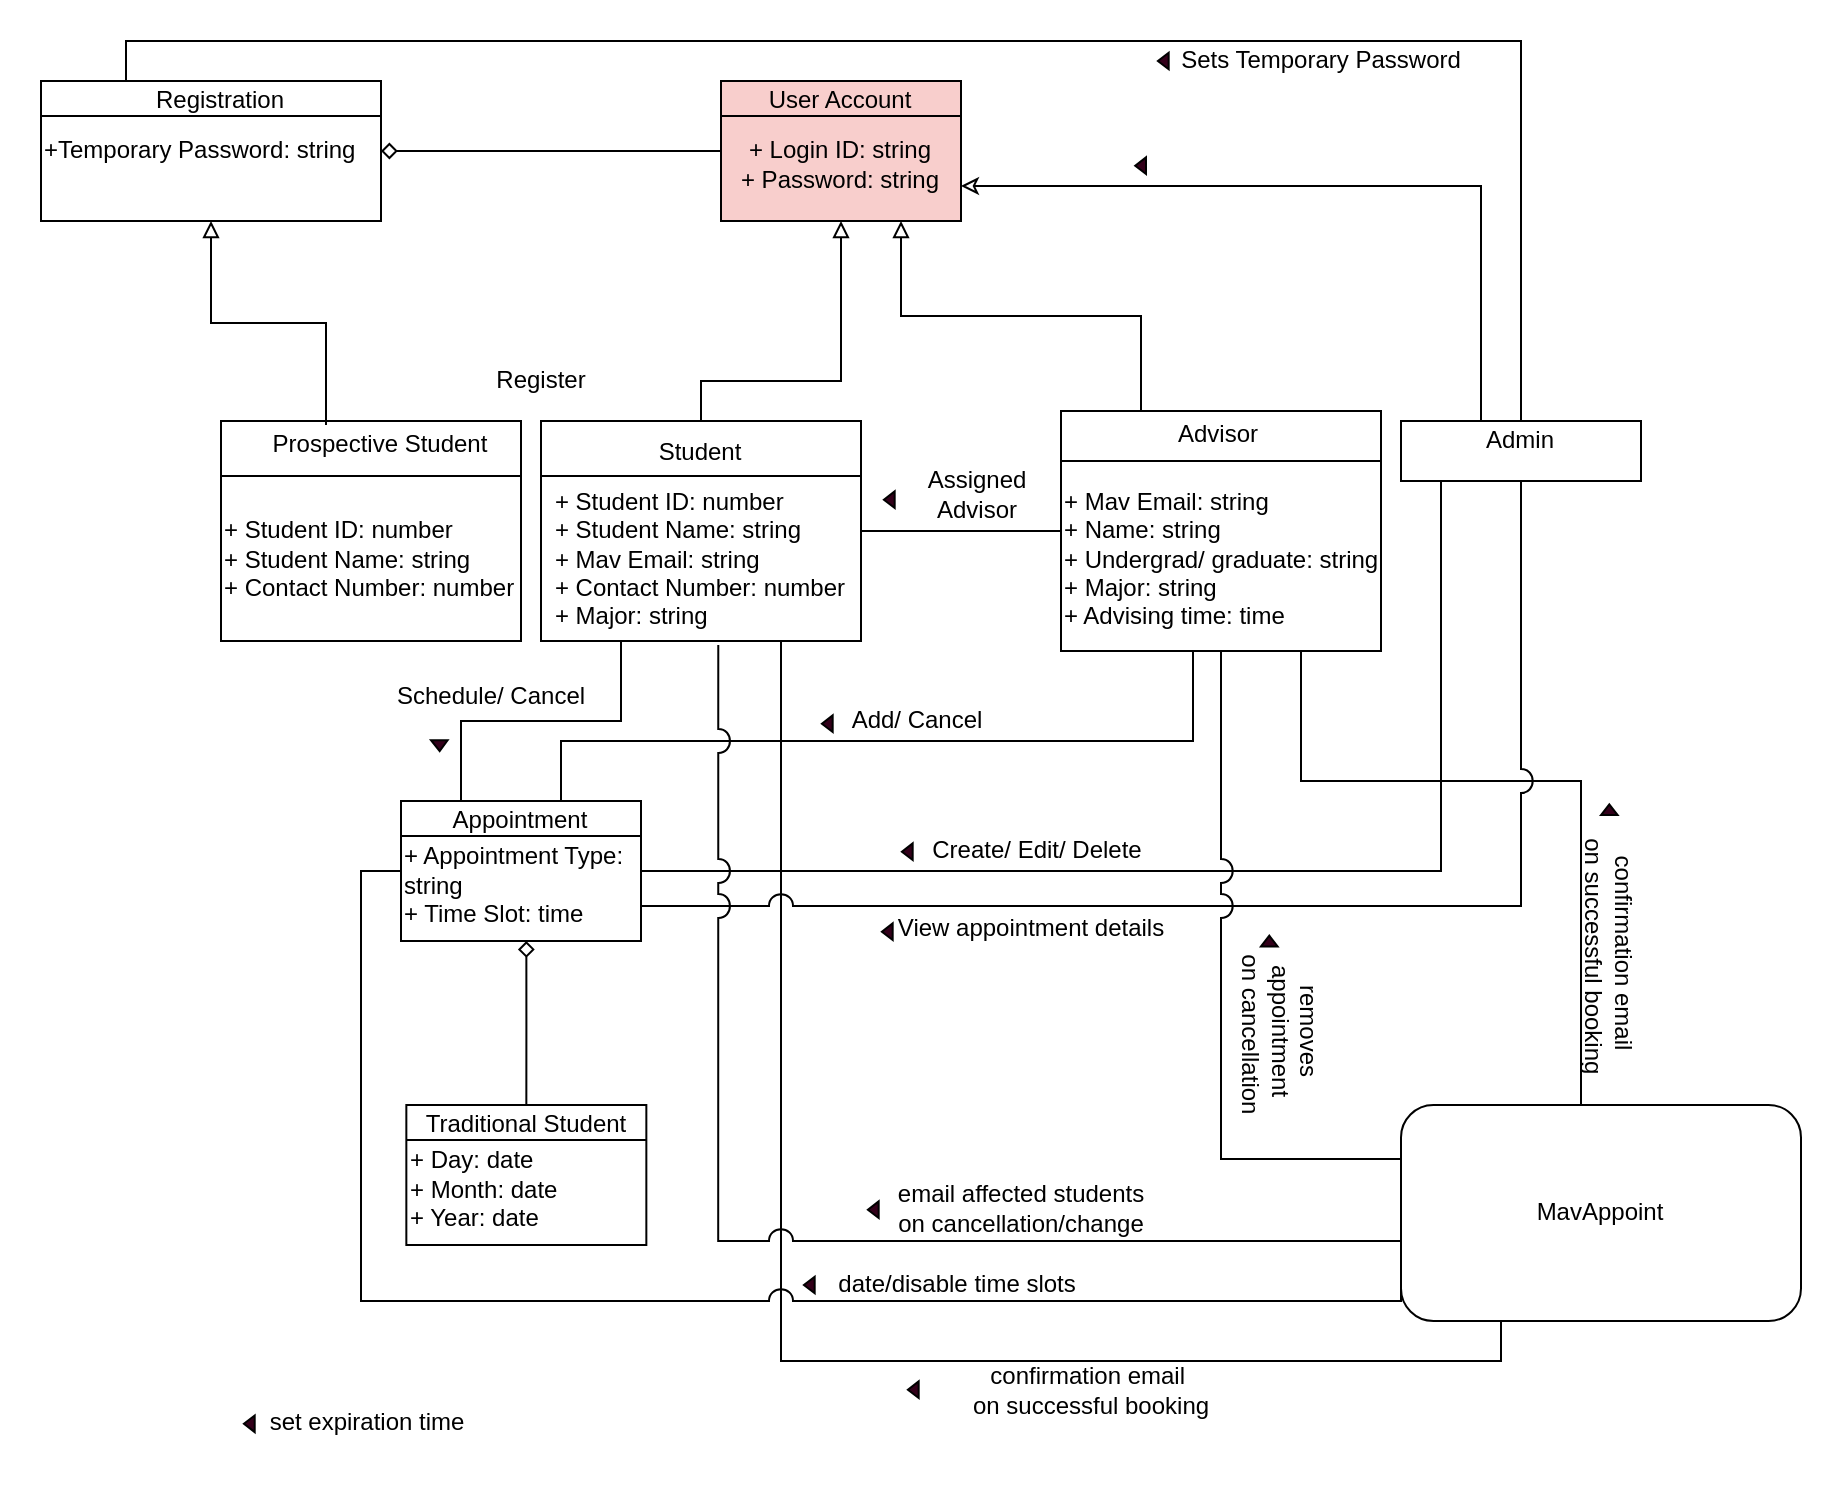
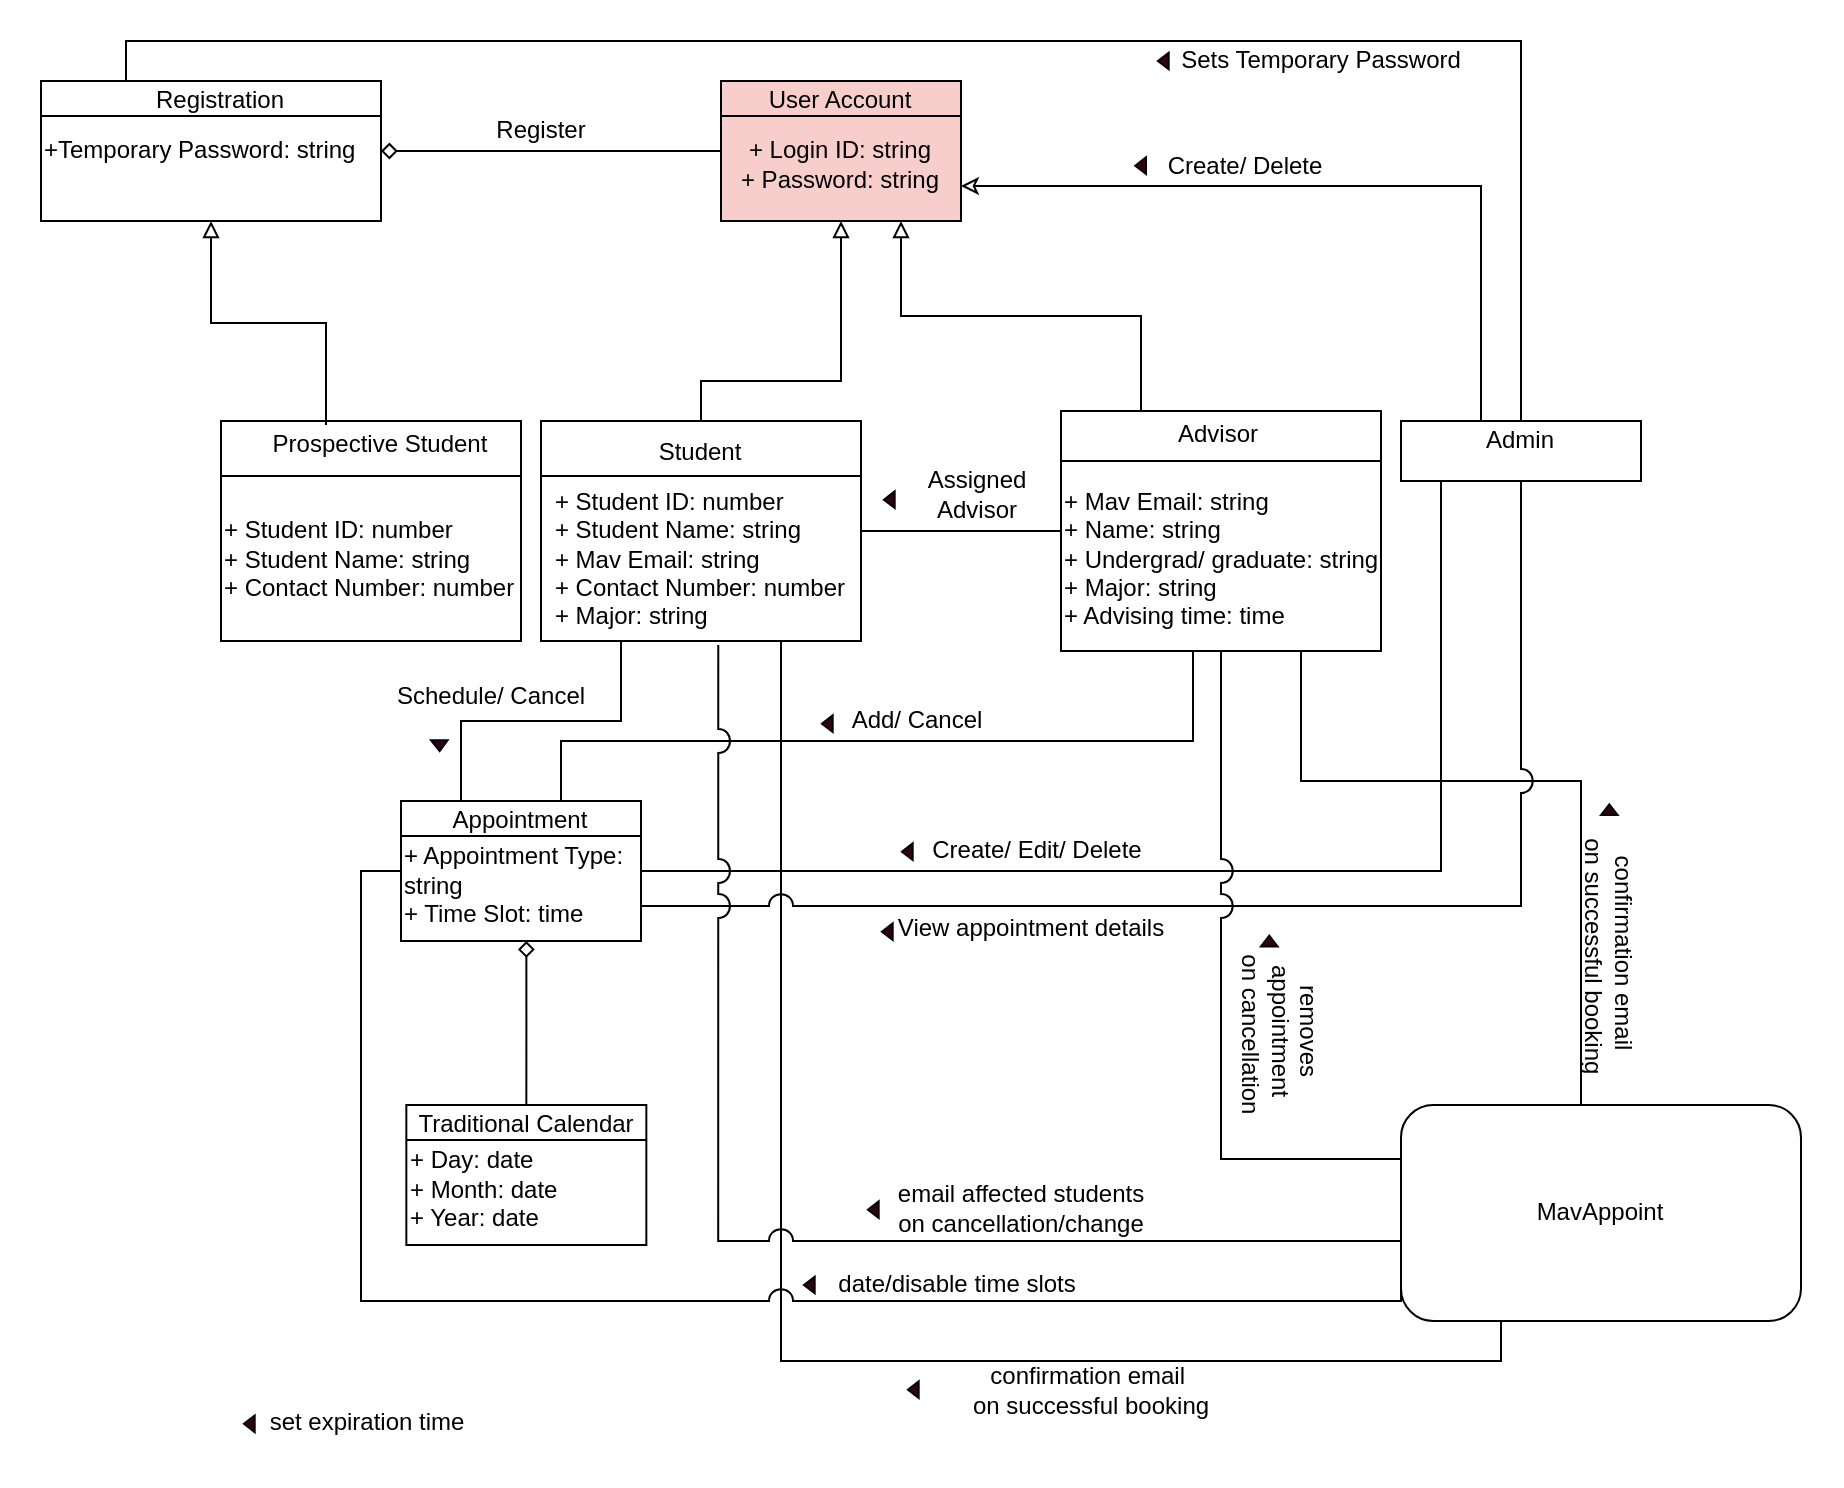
none -> (1245, 167)
(541, 381) -> (541, 131)
(527, 1125) -> (527, 1125)
